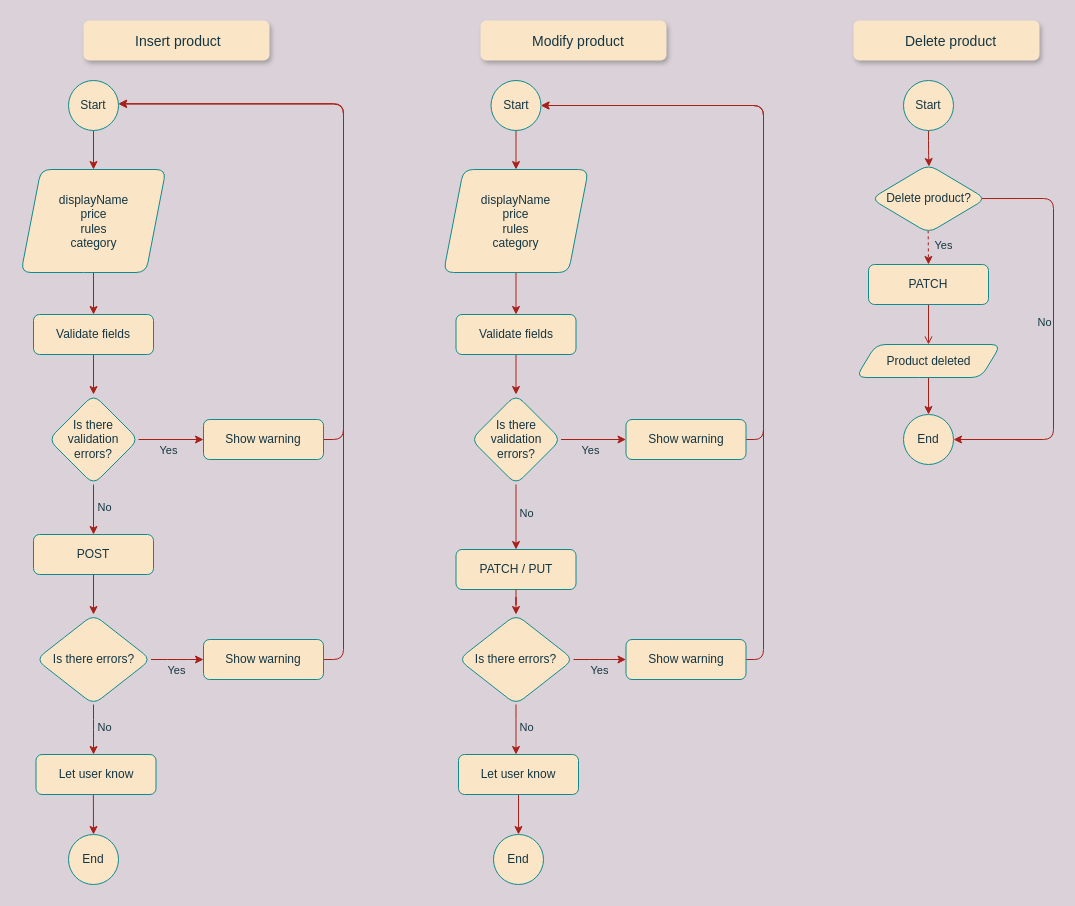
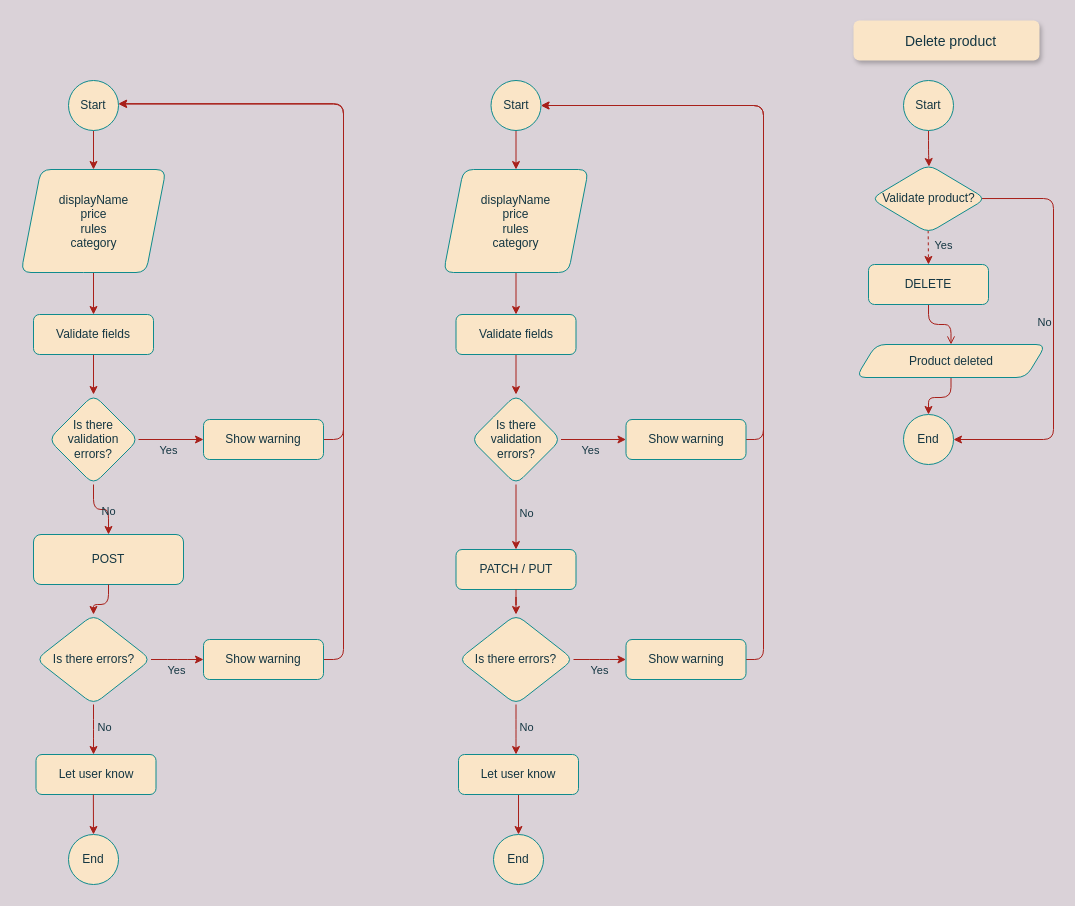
(177, 41) -> none
(574, 41) -> none
(929, 199) -> (929, 199)
(929, 285) -> (929, 285)
(929, 361) -> (951, 361)
(94, 555) -> (109, 560)
